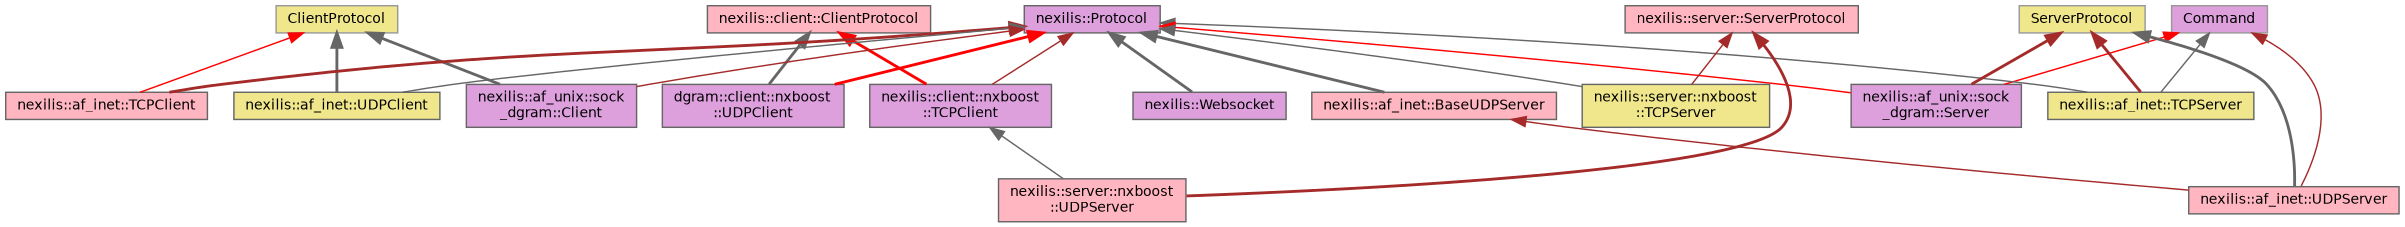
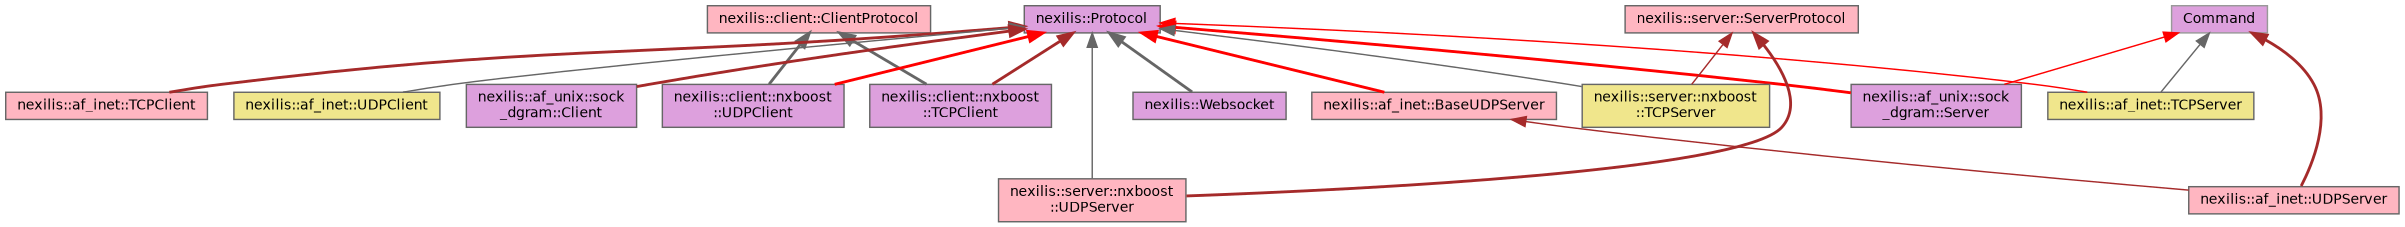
(337, 19) -> none
(2082, 19) -> none
(1632, 48) -> (1632, 48)
(823, 57) -> (823, 57)
(1513, 57) -> (1513, 57)
(888, 61) -> (888, 61)
(1026, 63) -> (1026, 63)
(1270, 64) -> (1270, 64)
(2320, 103) -> (2320, 103)
(753, 106) -> (753, 106)
(1032, 157) -> (1092, 113)
